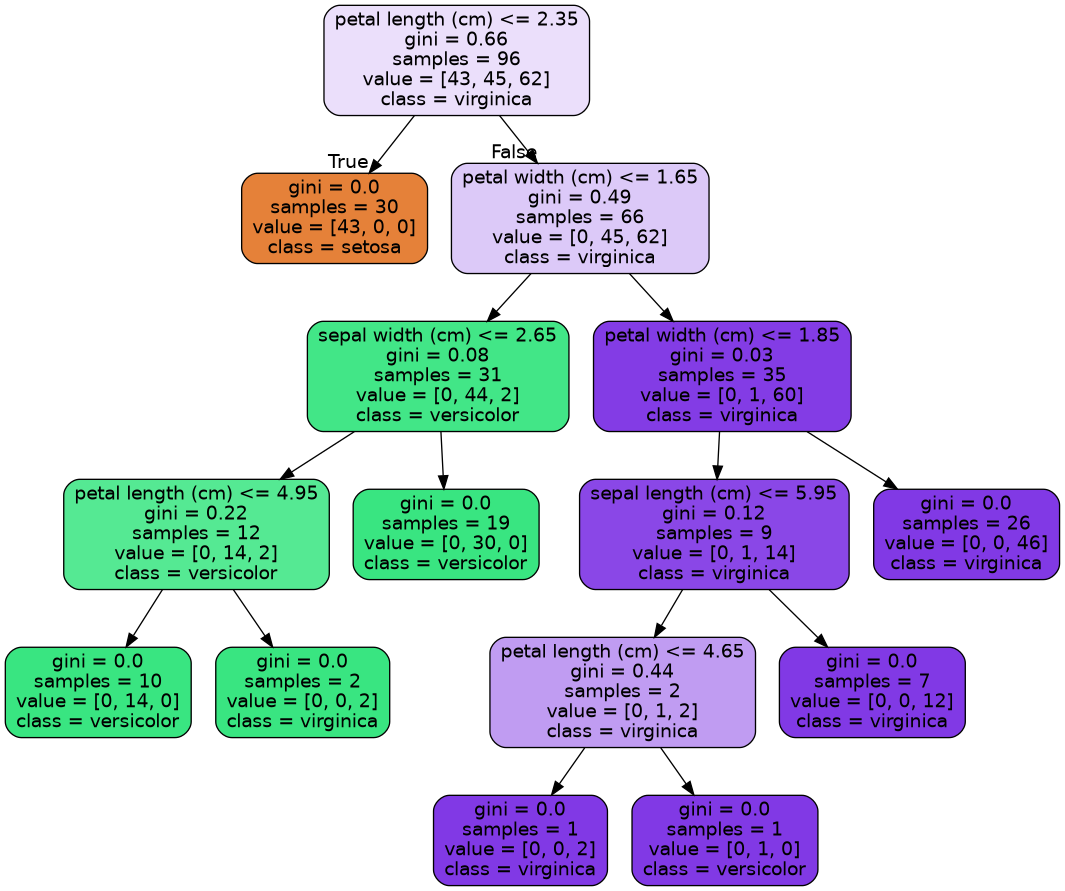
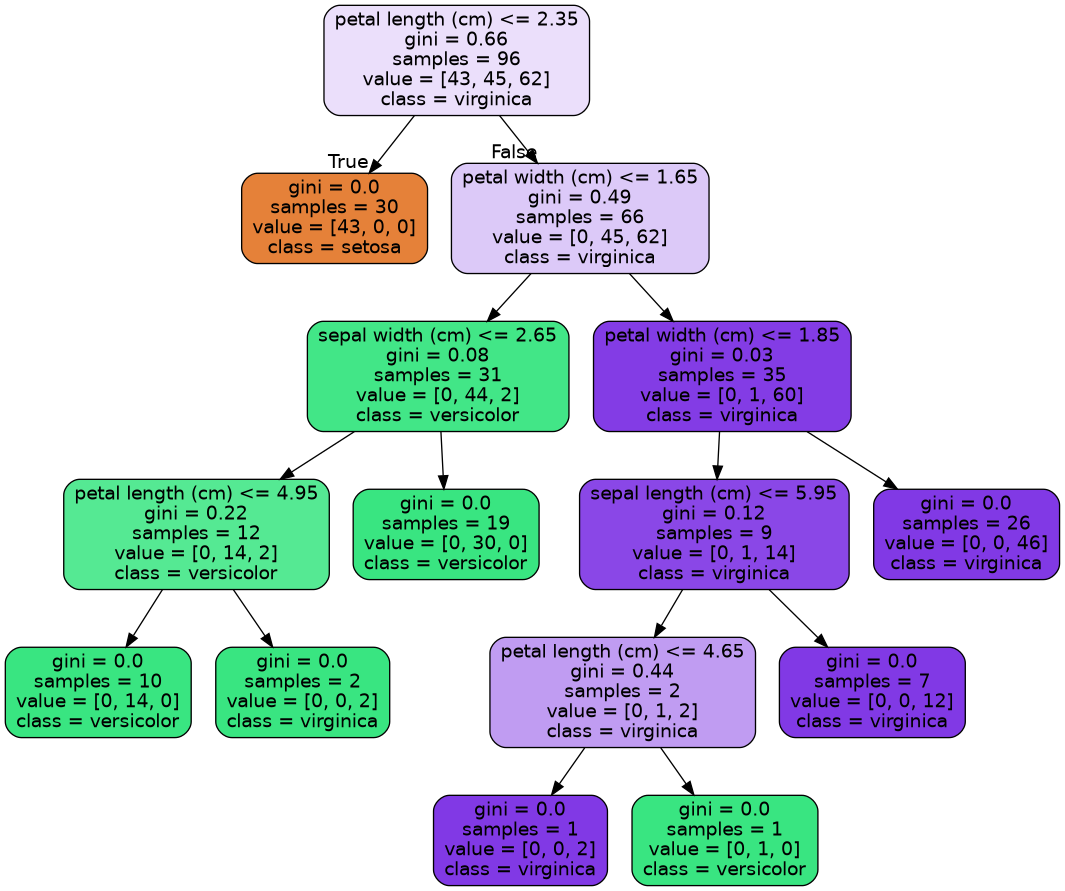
(725, 840) -> (725, 840)
